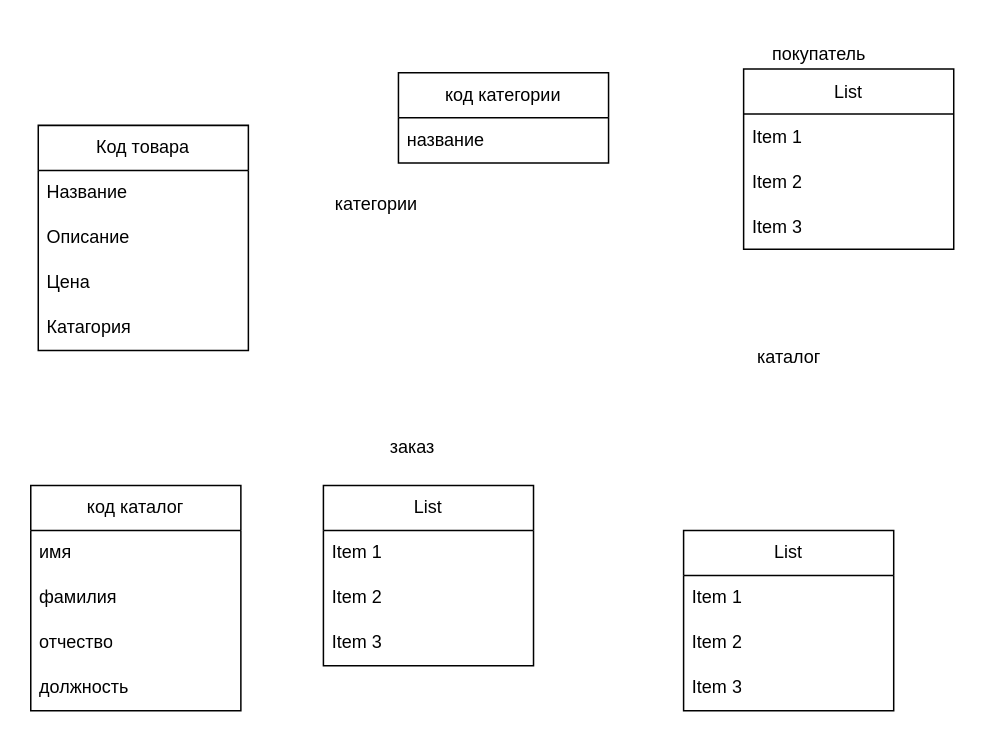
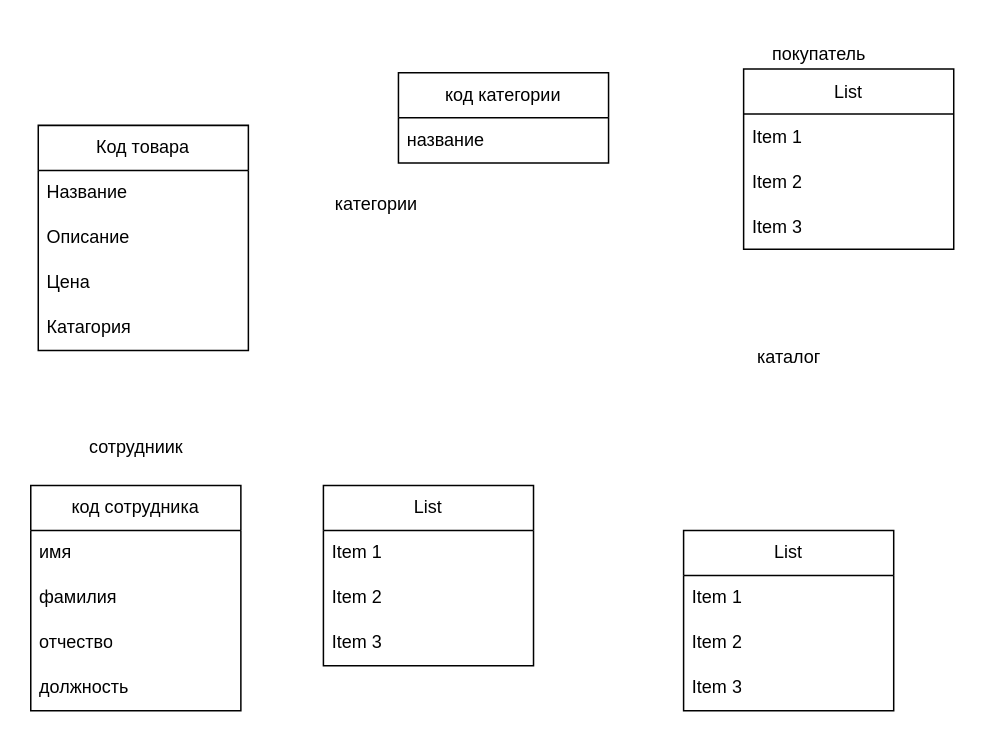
none -> (136, 448)
(412, 448) -> none
(136, 508) -> (136, 508)
